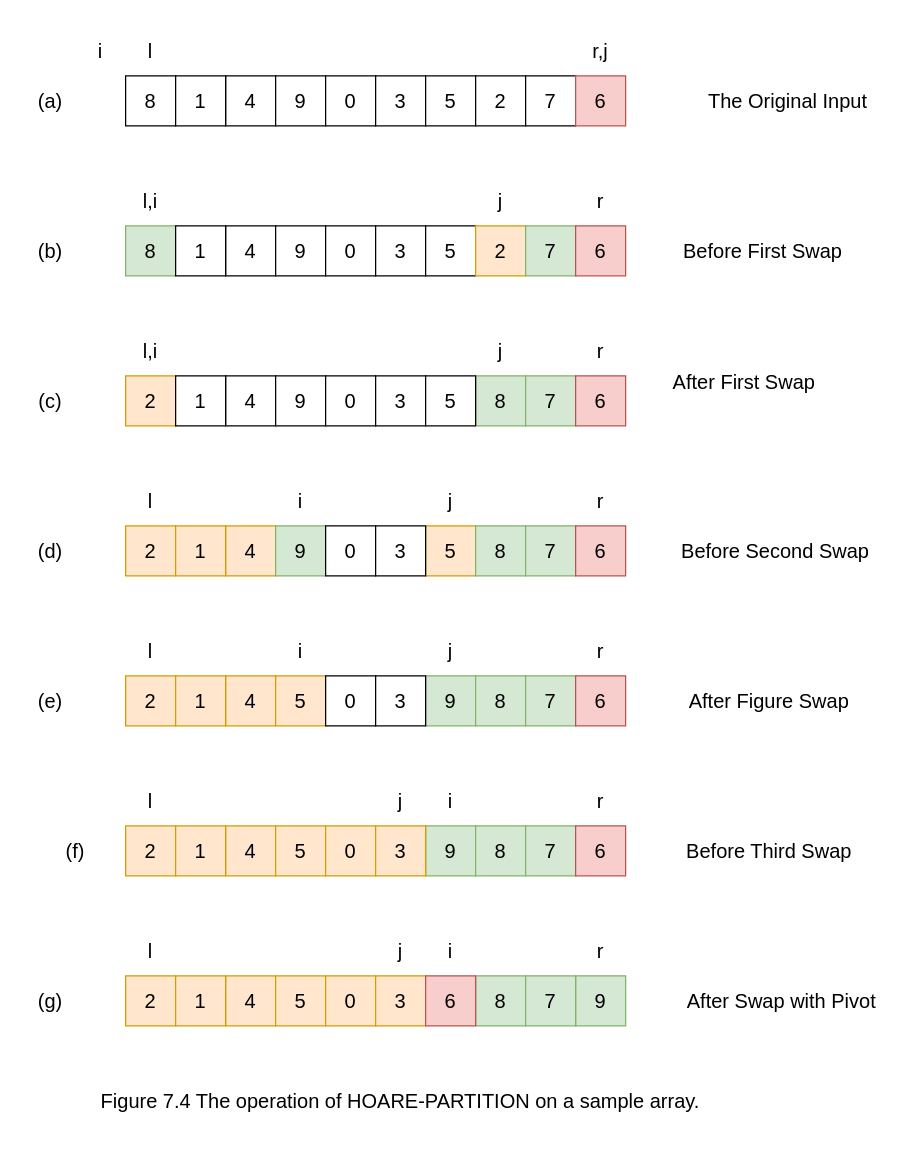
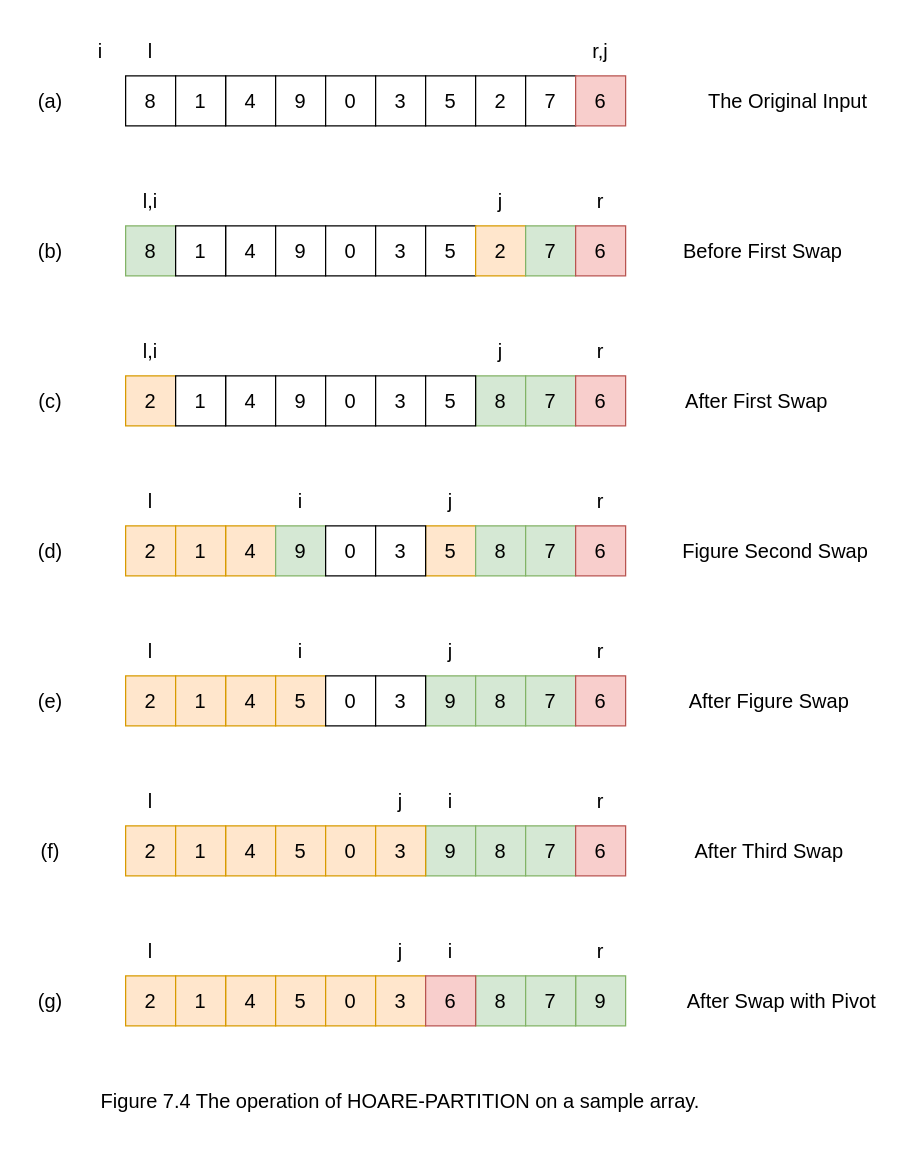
(744, 382) -> (757, 401)
(776, 551) -> (776, 551)
(76, 851) -> (51, 851)
(769, 851) -> (769, 851)
